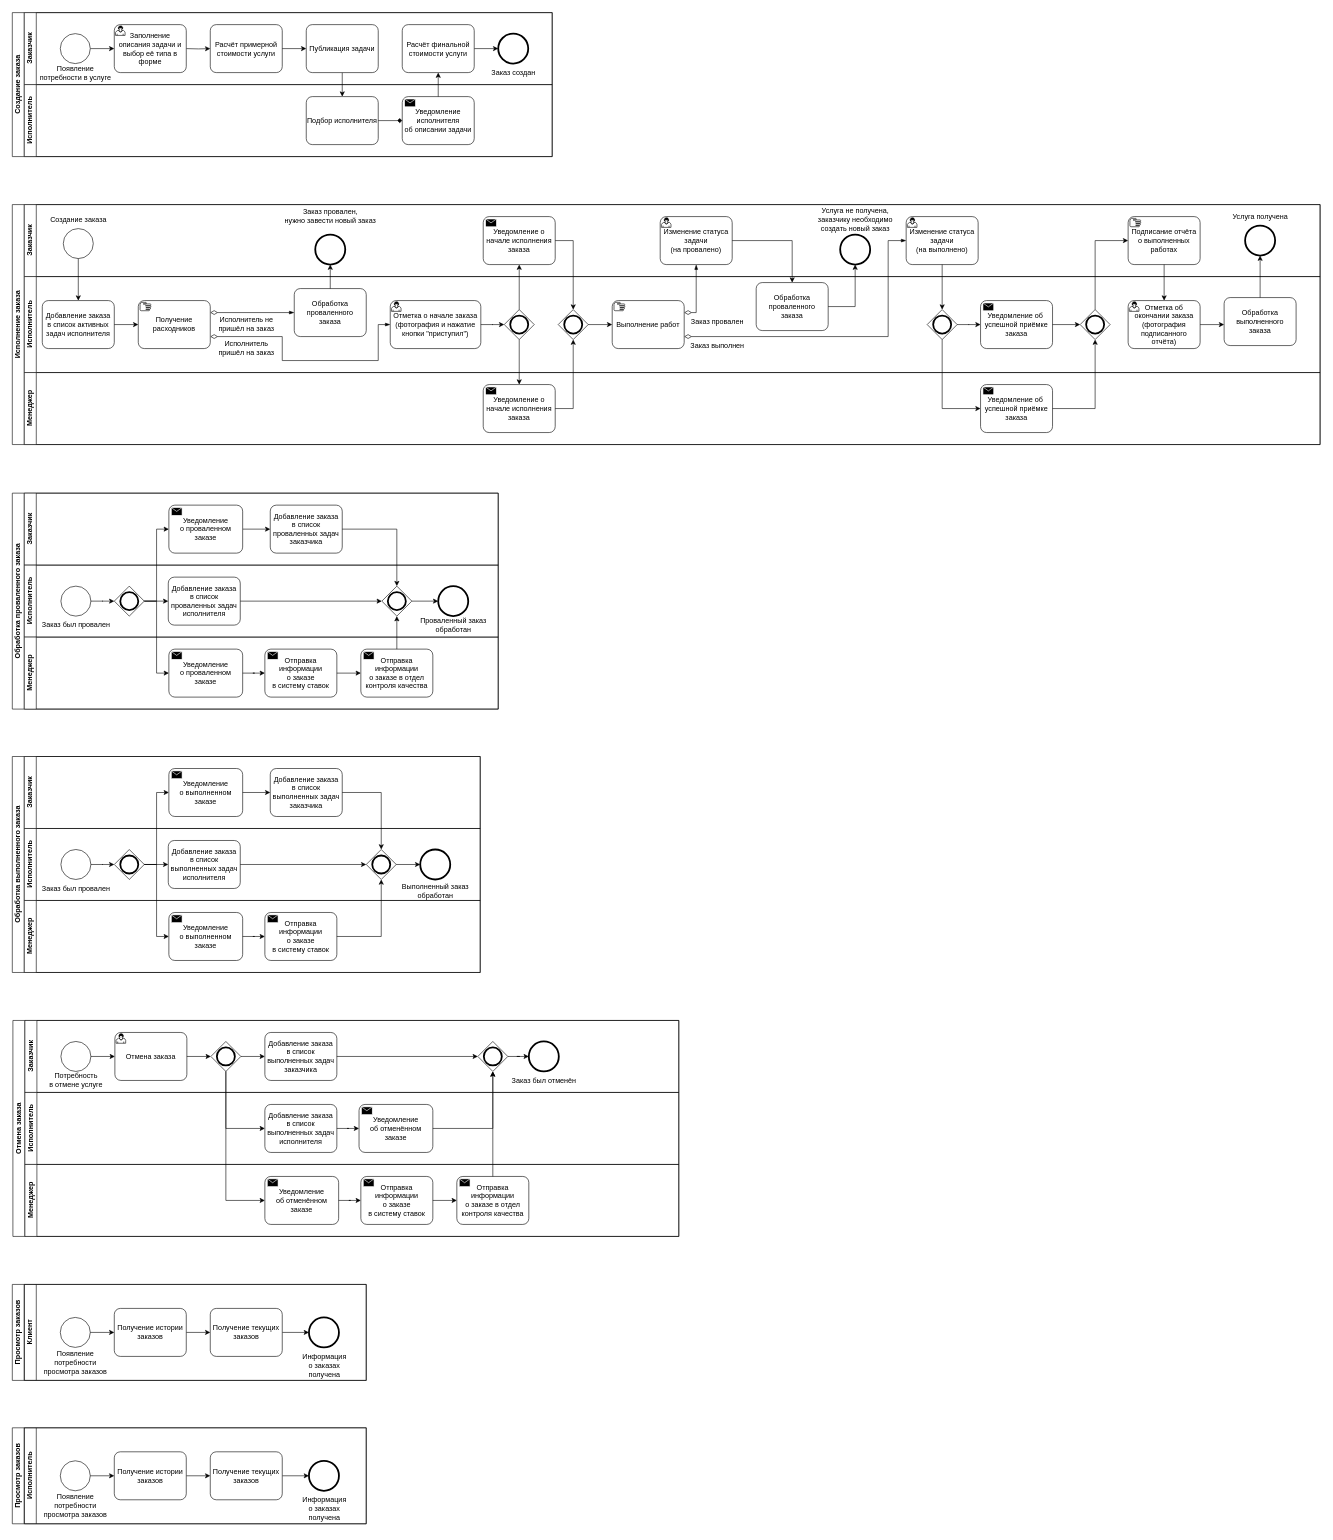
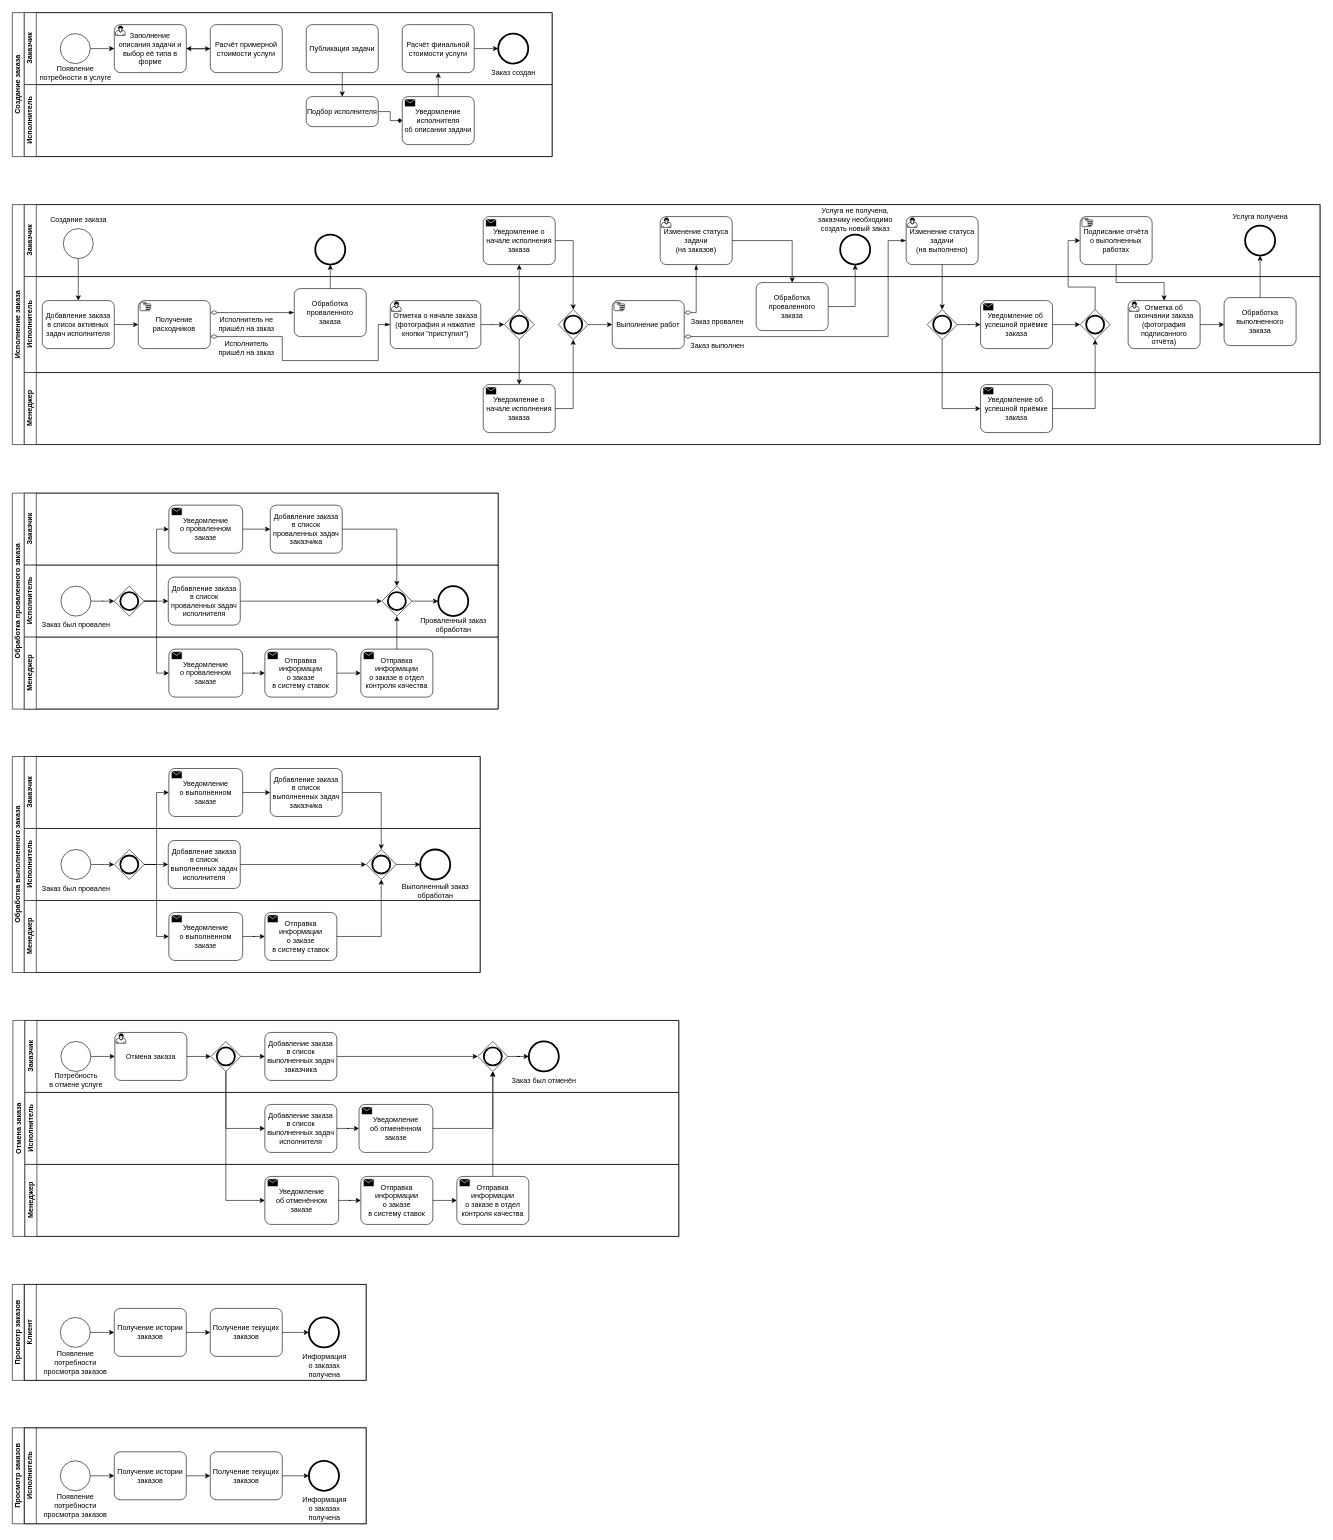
(292, 48) -> (208, 48)
(342, 120) -> (342, 111)
(330, 216) -> none
(696, 240) -> (696, 240)
(1164, 240) -> (1116, 240)
